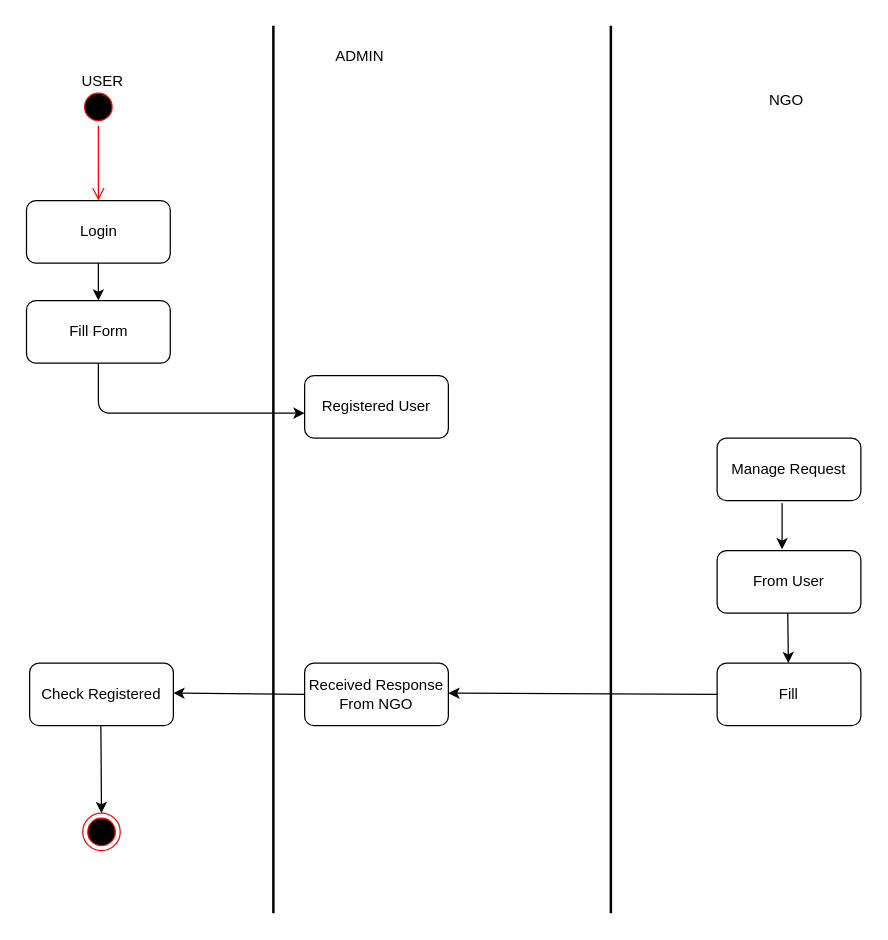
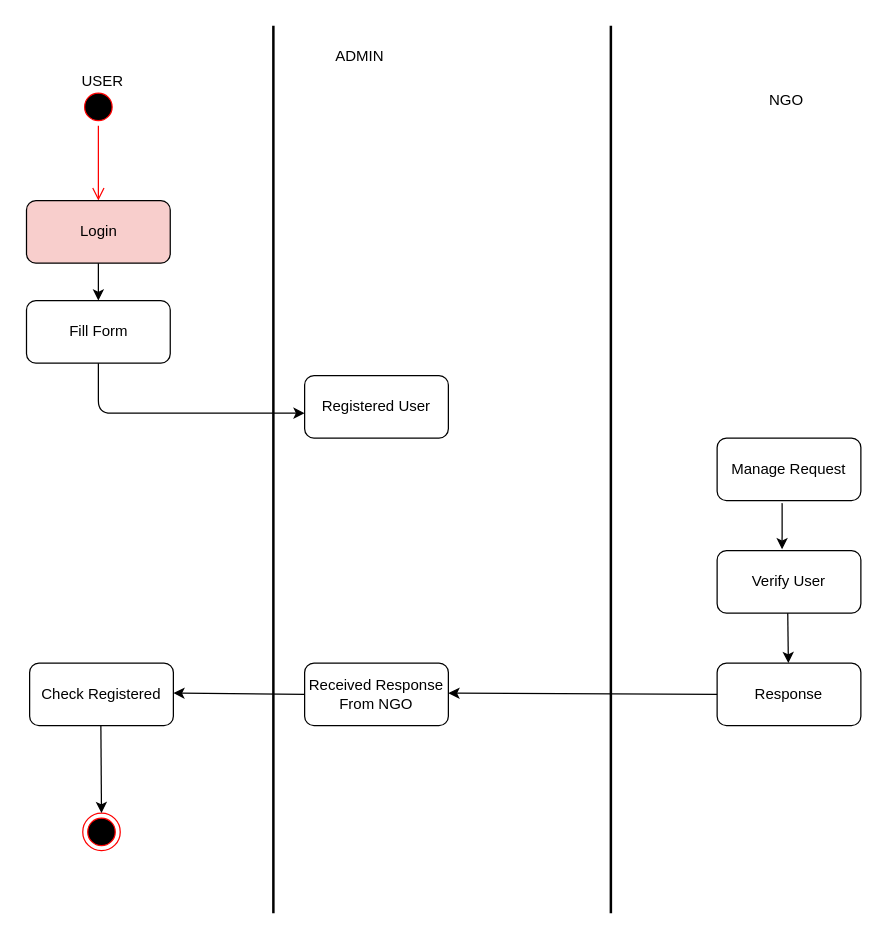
(98, 232) -> (98, 232)
(789, 582) -> (789, 582)
(789, 694) -> (789, 694)
